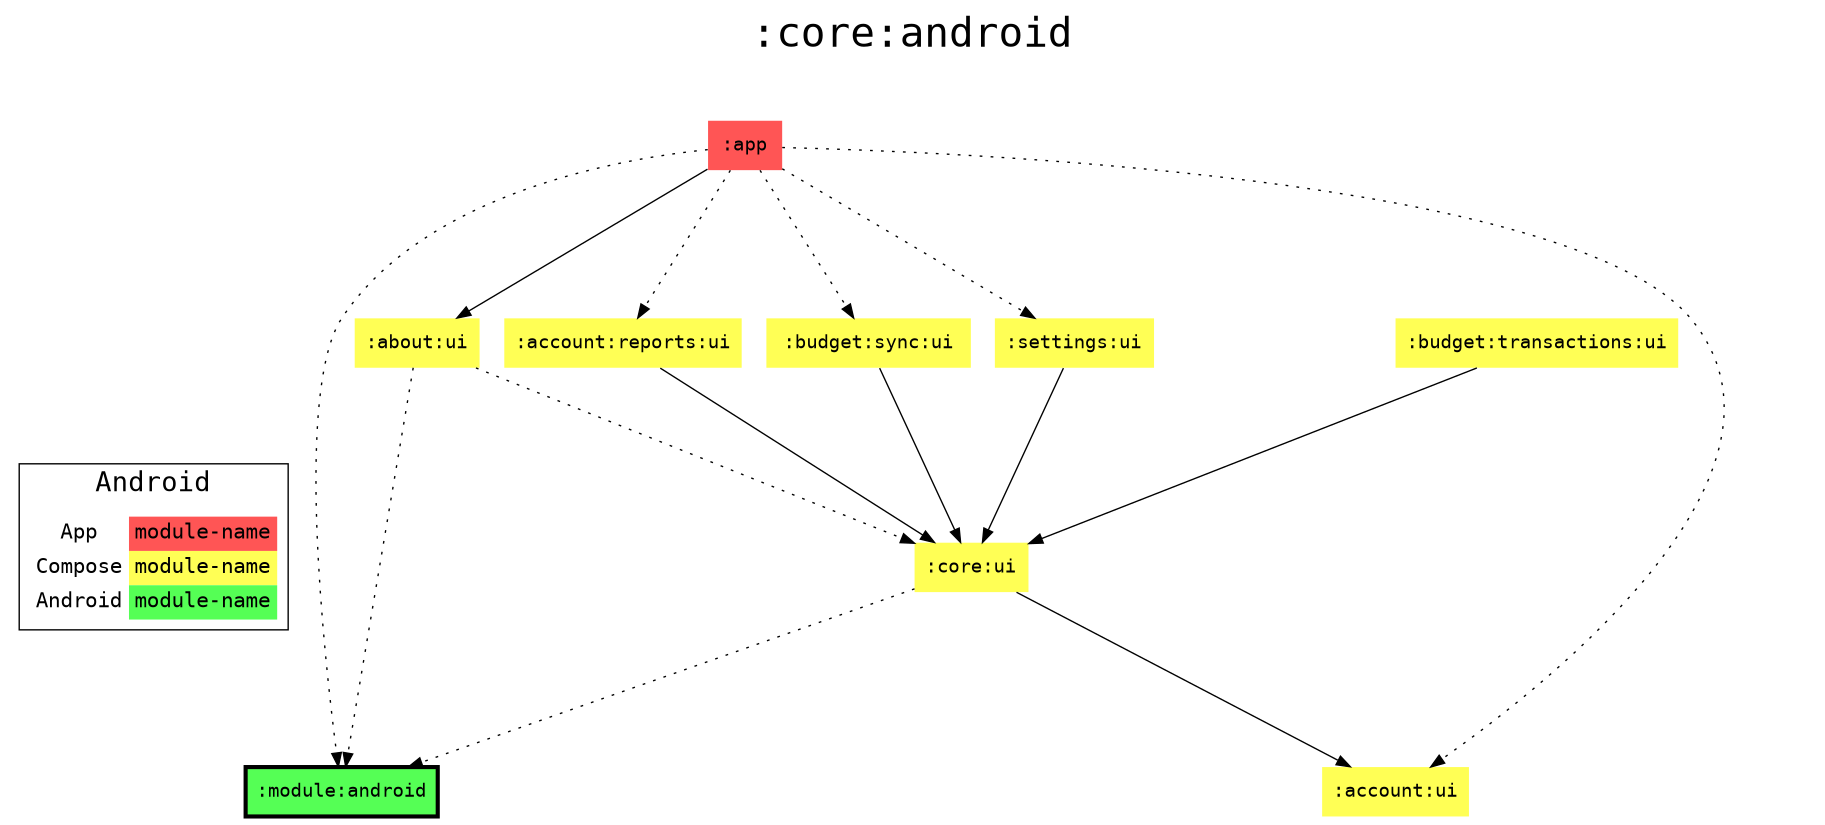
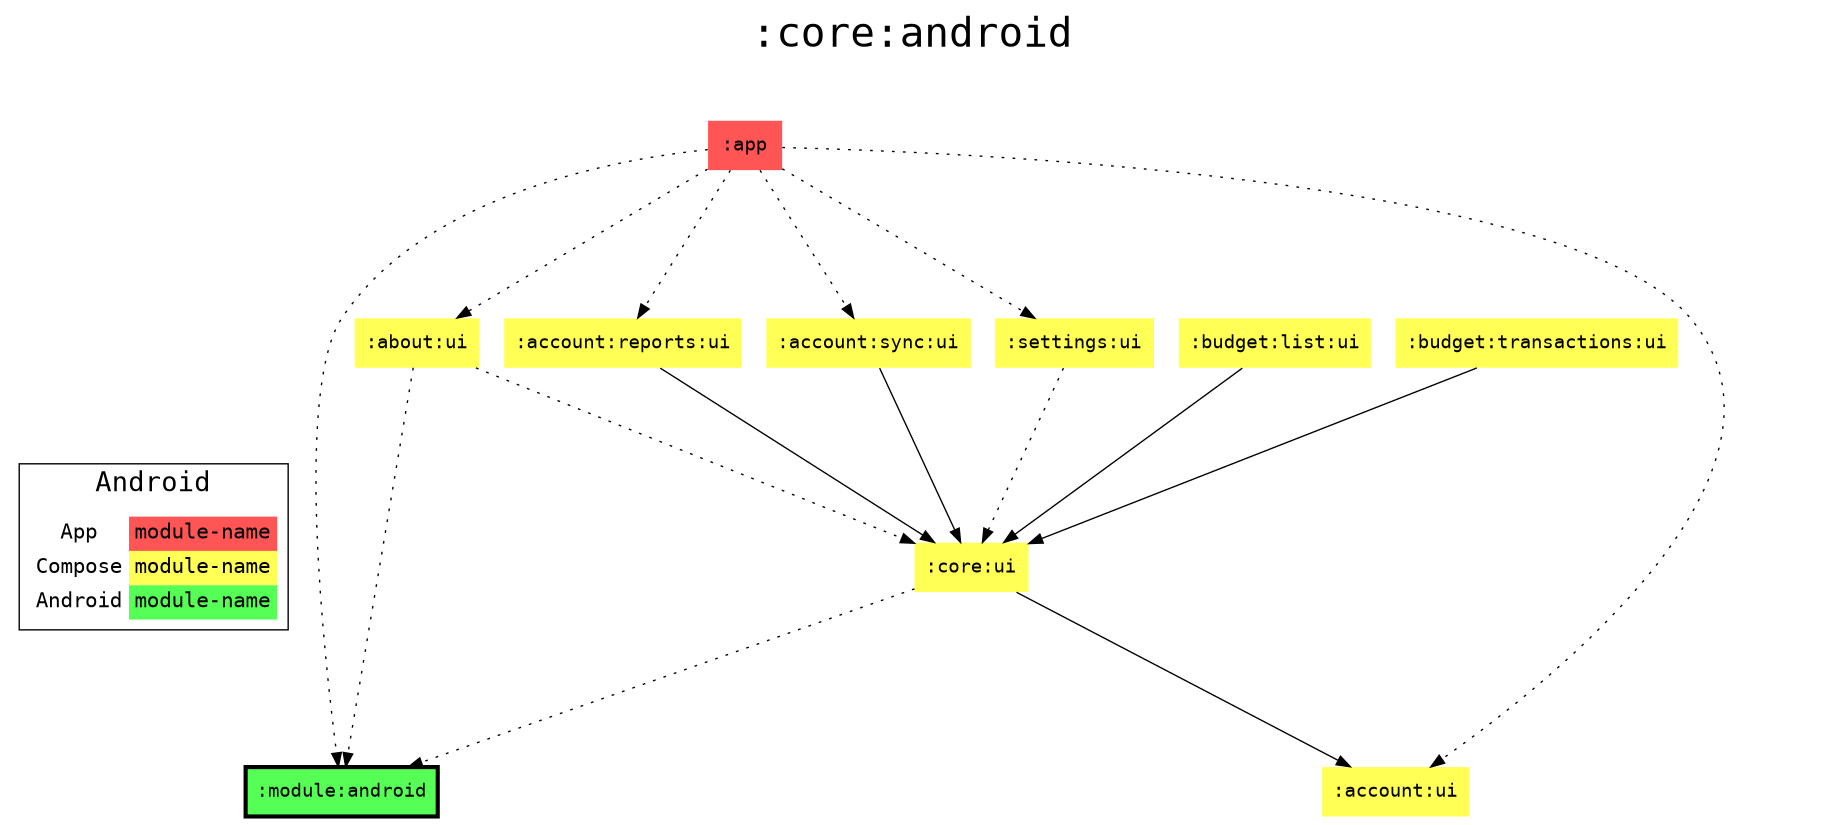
(588, 240) -> (588, 240)
(869, 343) -> (869, 343)
none -> (1275, 343)
(1026, 449) -> (1026, 449)
